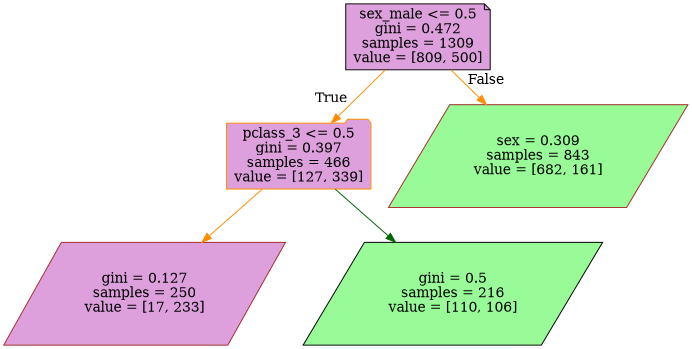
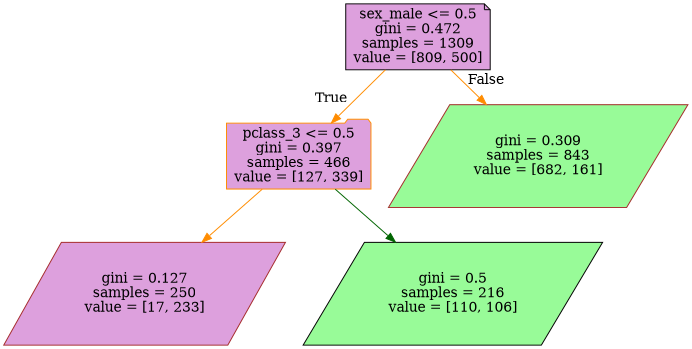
(538, 156) -> (538, 156)
